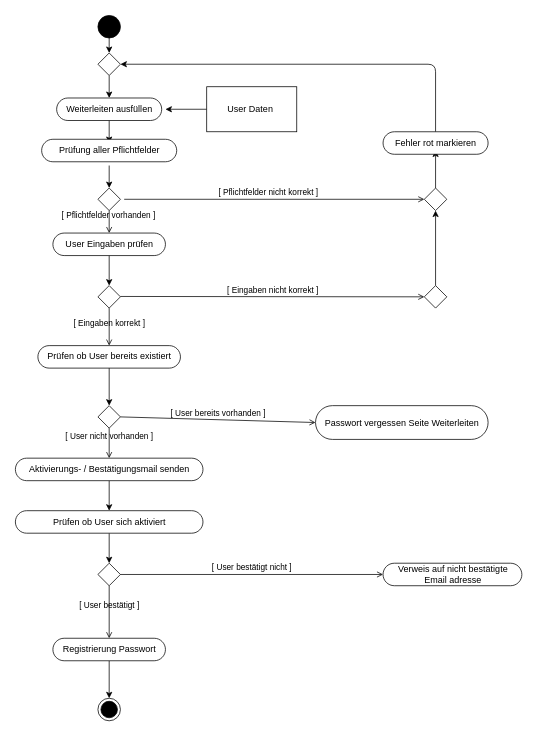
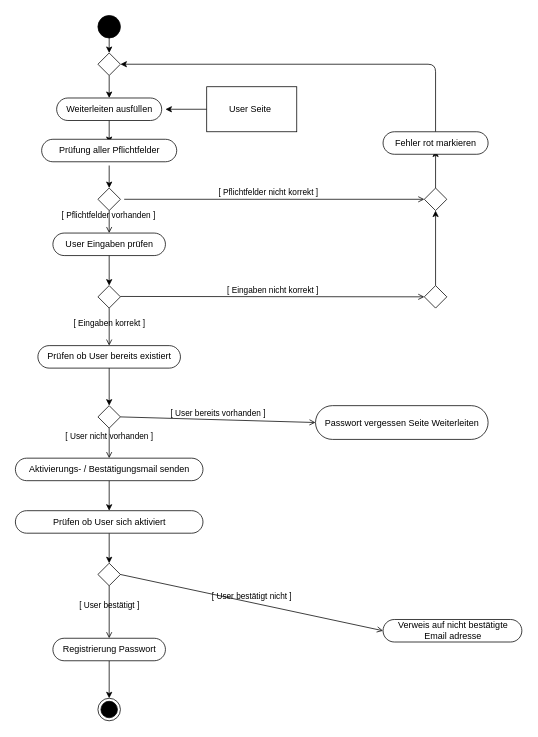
(252, 109) -> (252, 109)
(452, 574) -> (452, 630)
